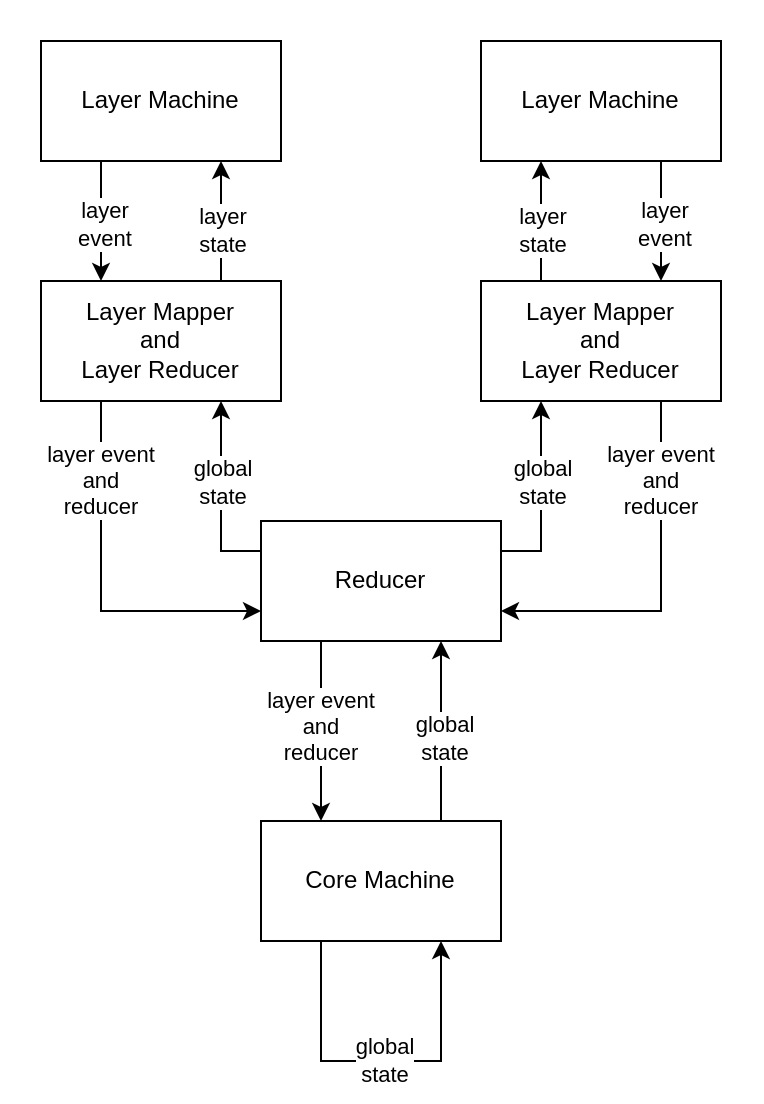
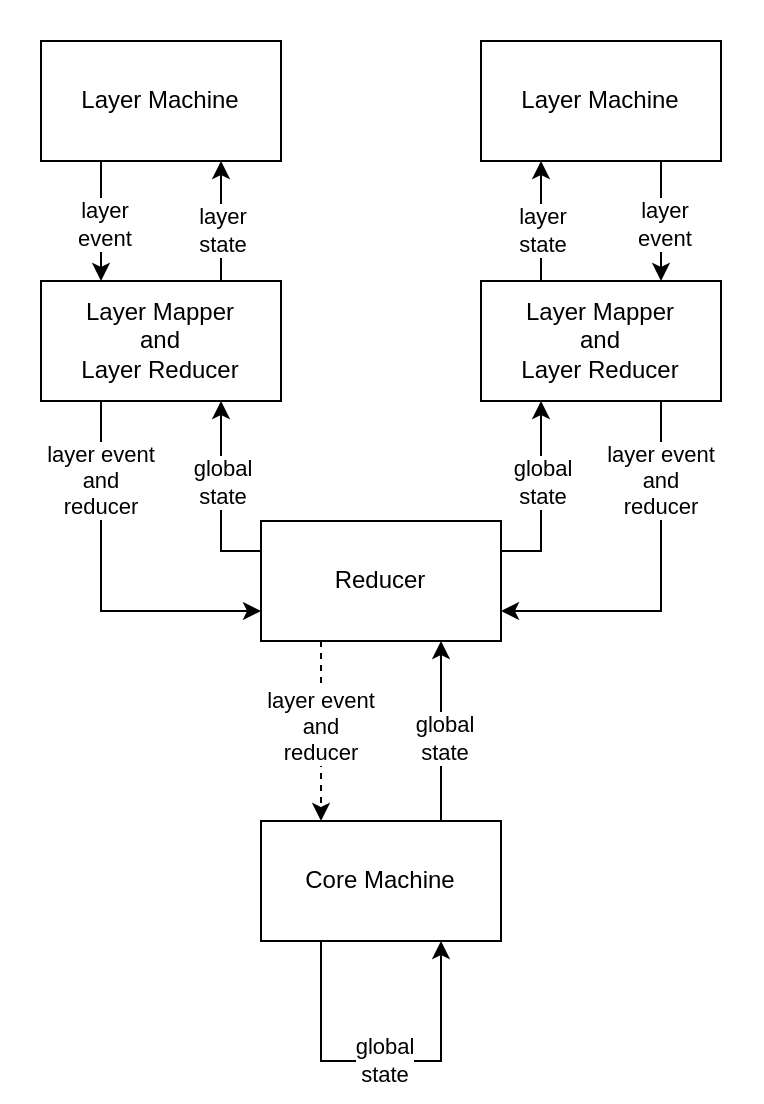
(321, 666) -> (321, 666)
